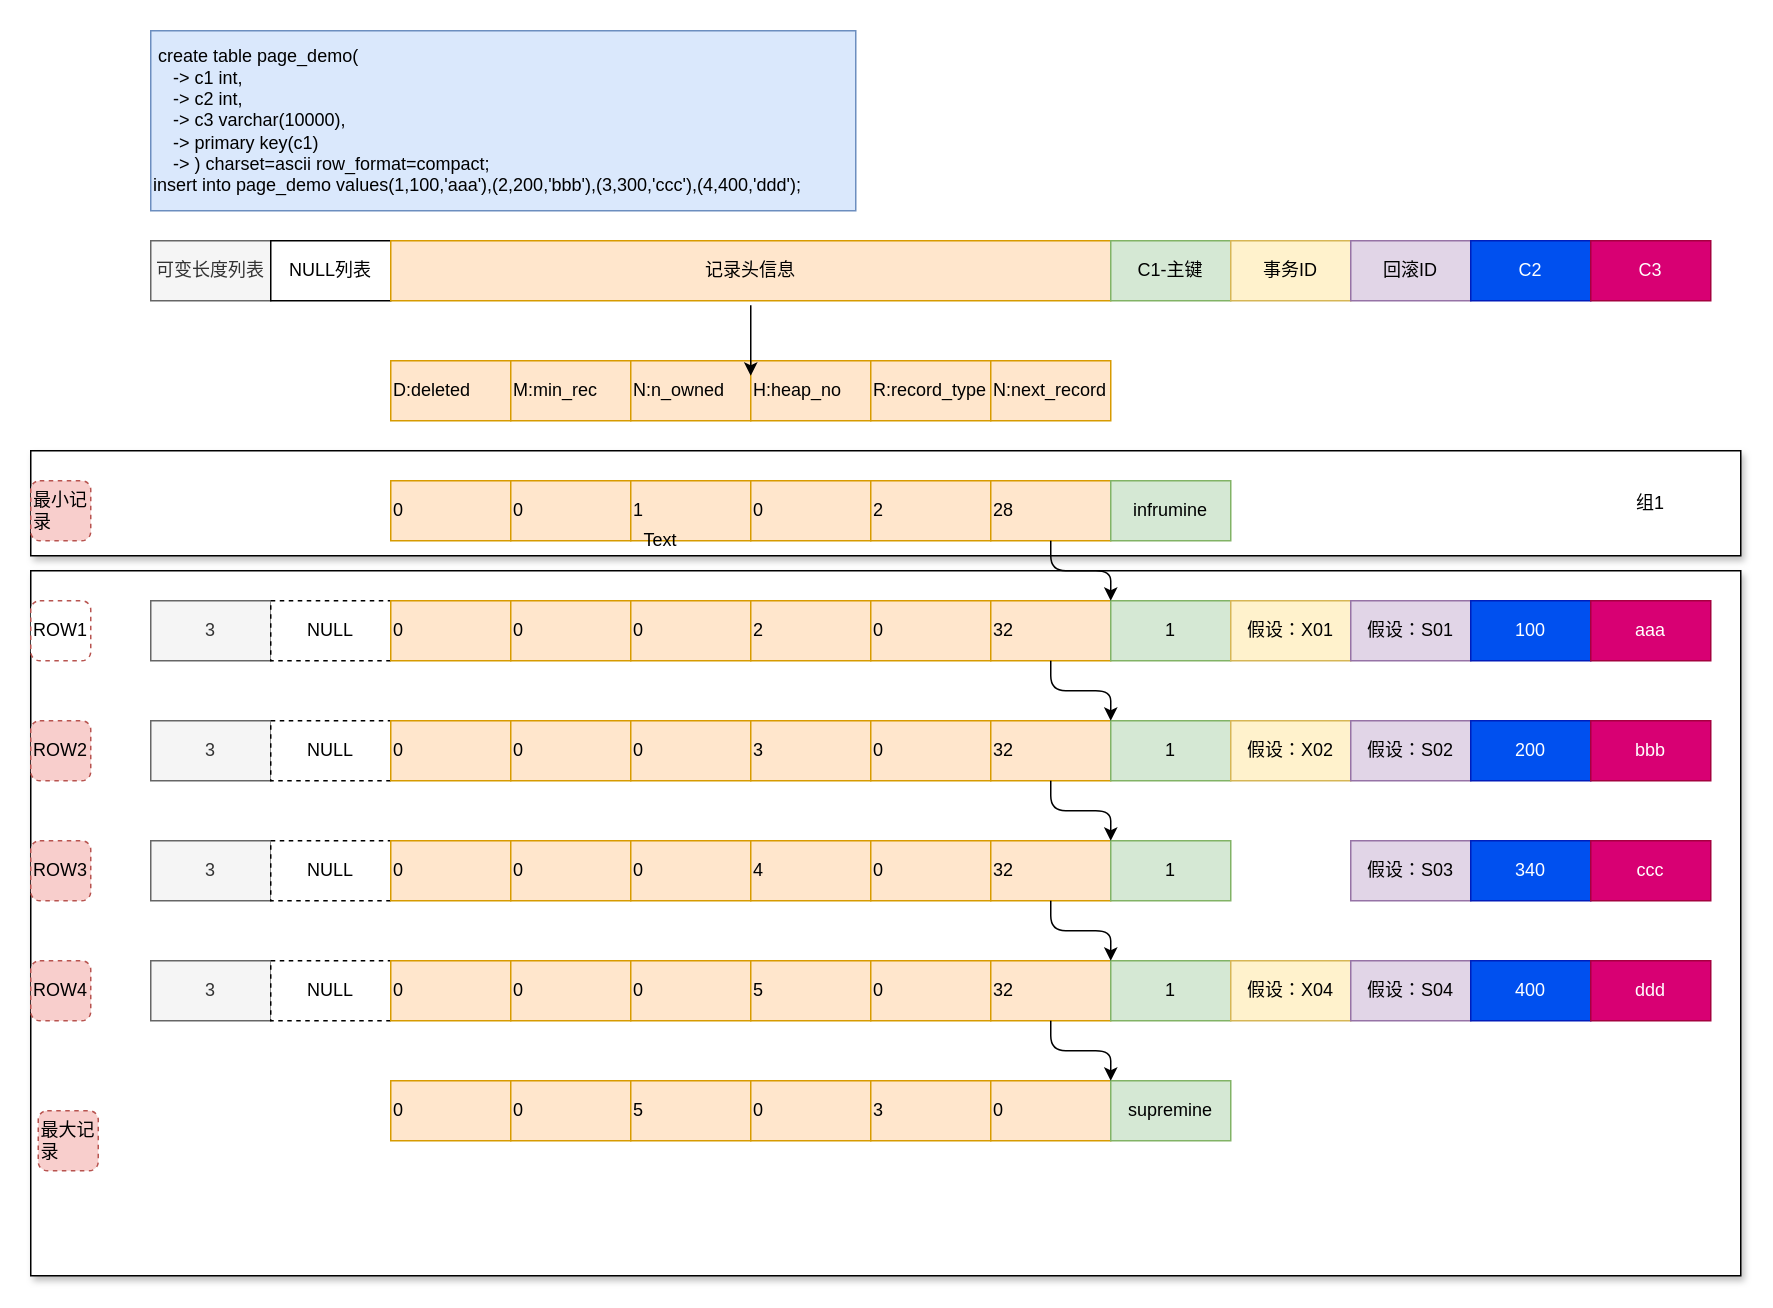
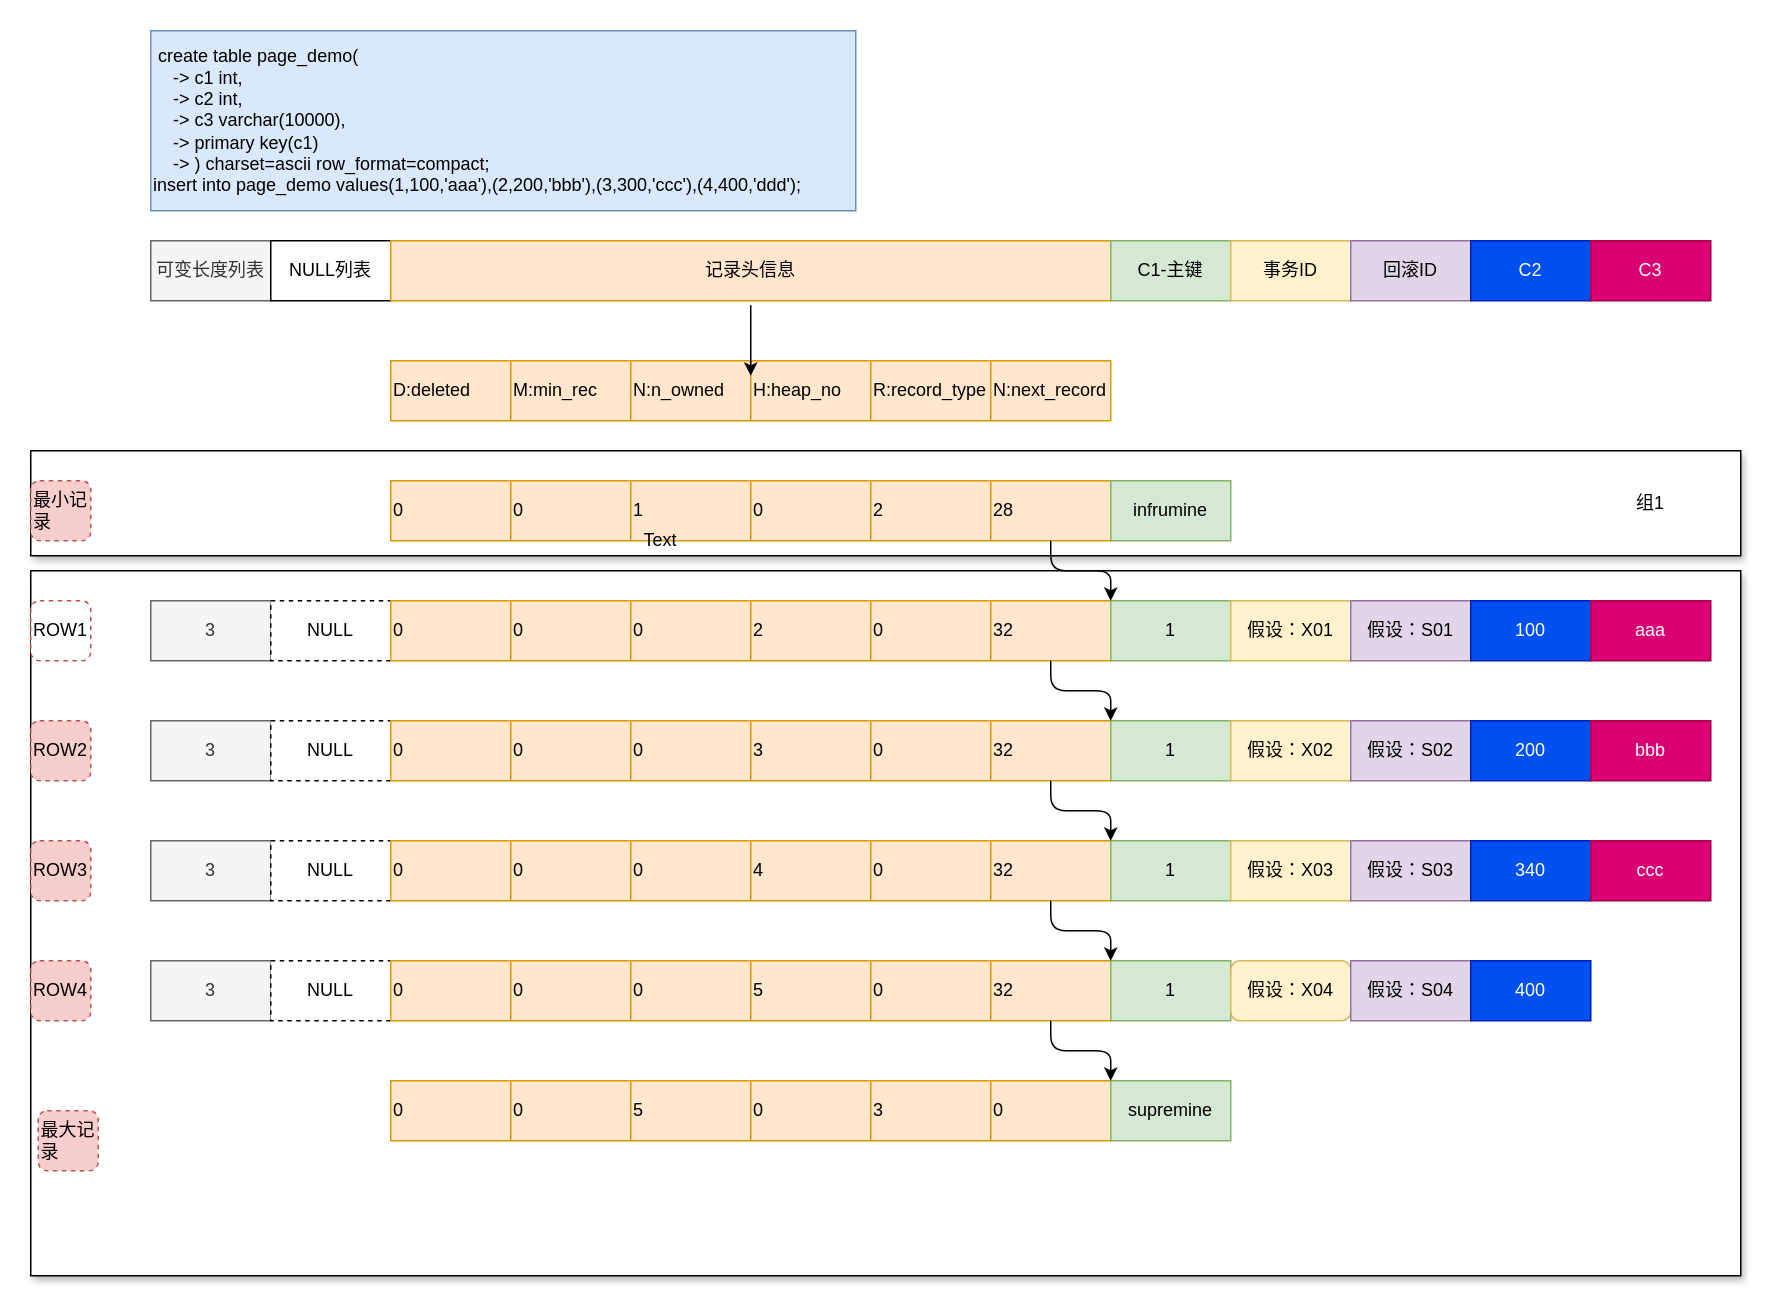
none -> (1291, 871)
(1291, 991) -> (1291, 991)
(1651, 991) -> none
